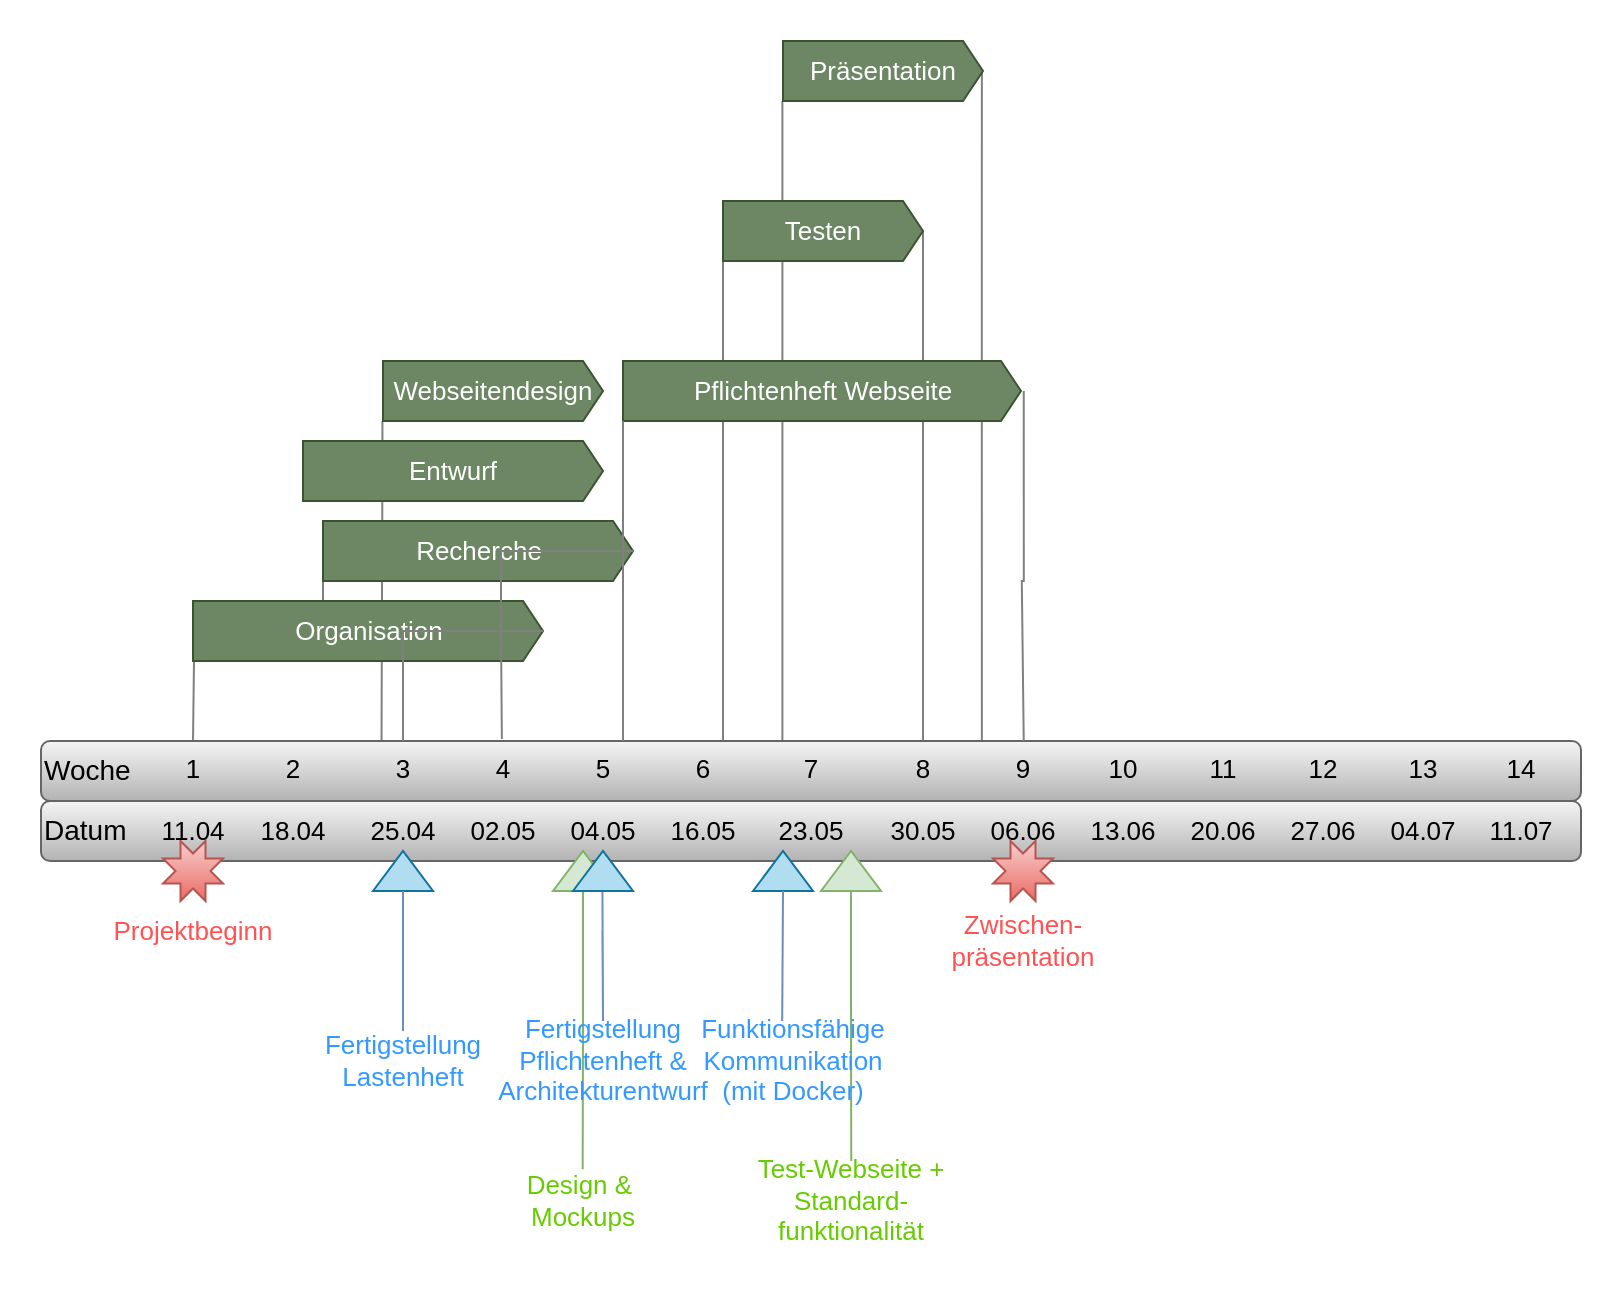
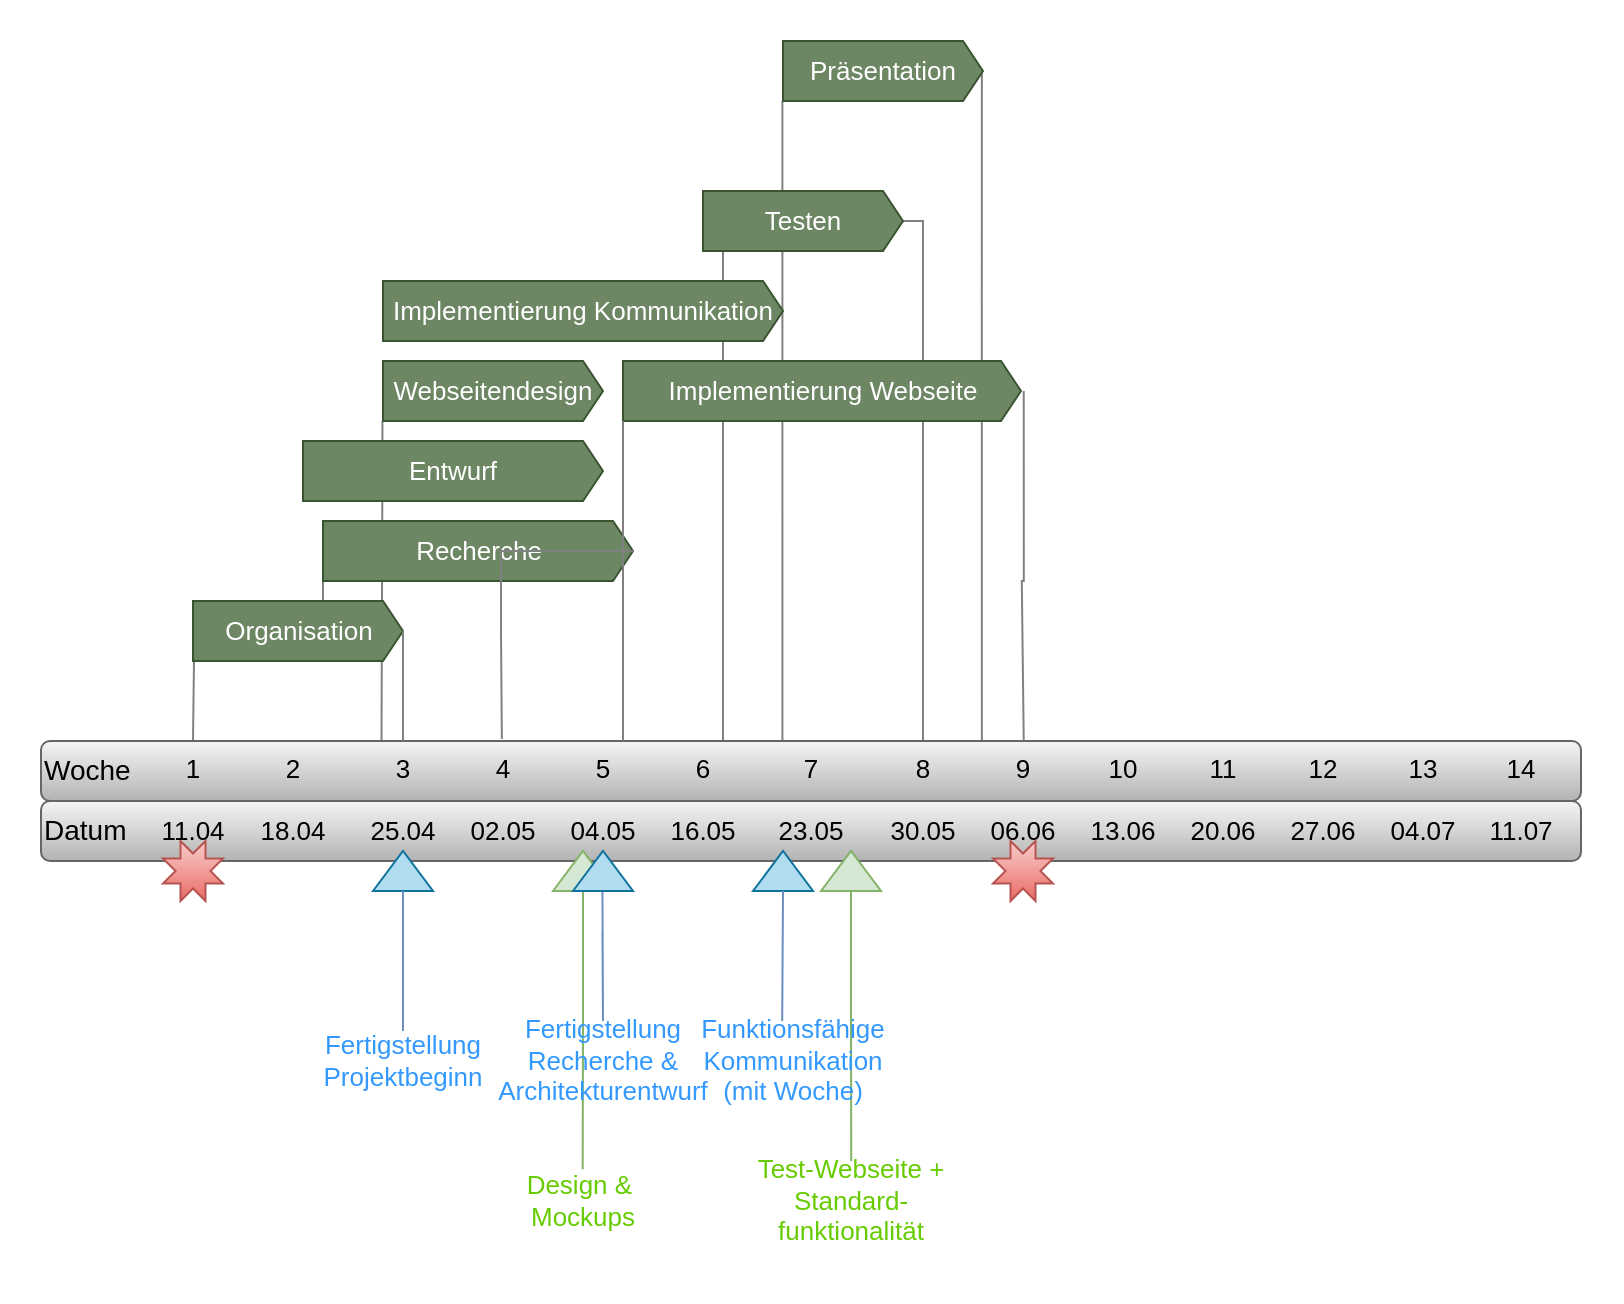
(823, 231) -> (803, 221)
none -> (583, 311)
(824, 391) -> (824, 391)
(368, 631) -> (298, 631)
(193, 931) -> none
(1023, 941) -> none
(404, 1061) -> (404, 1061)
(604, 1061) -> (604, 1061)
(794, 1061) -> (794, 1061)
